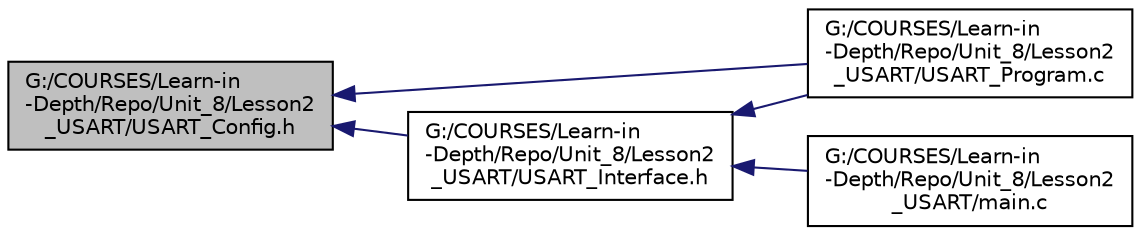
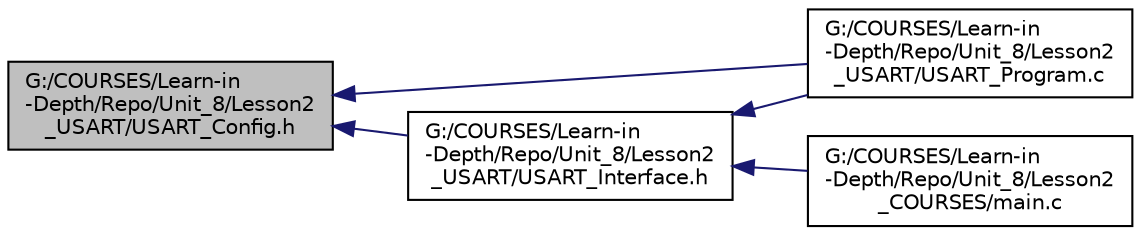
(970, 181) -> (970, 181)
